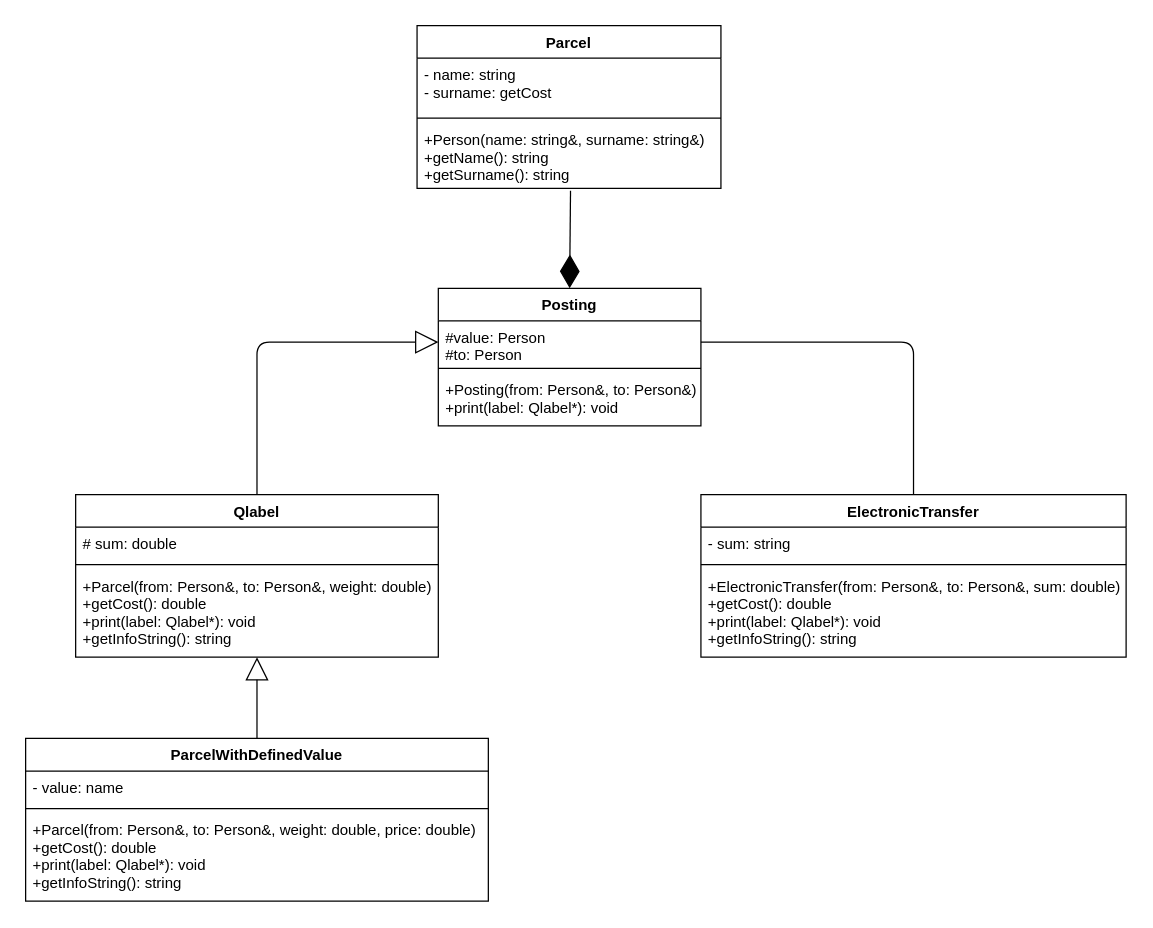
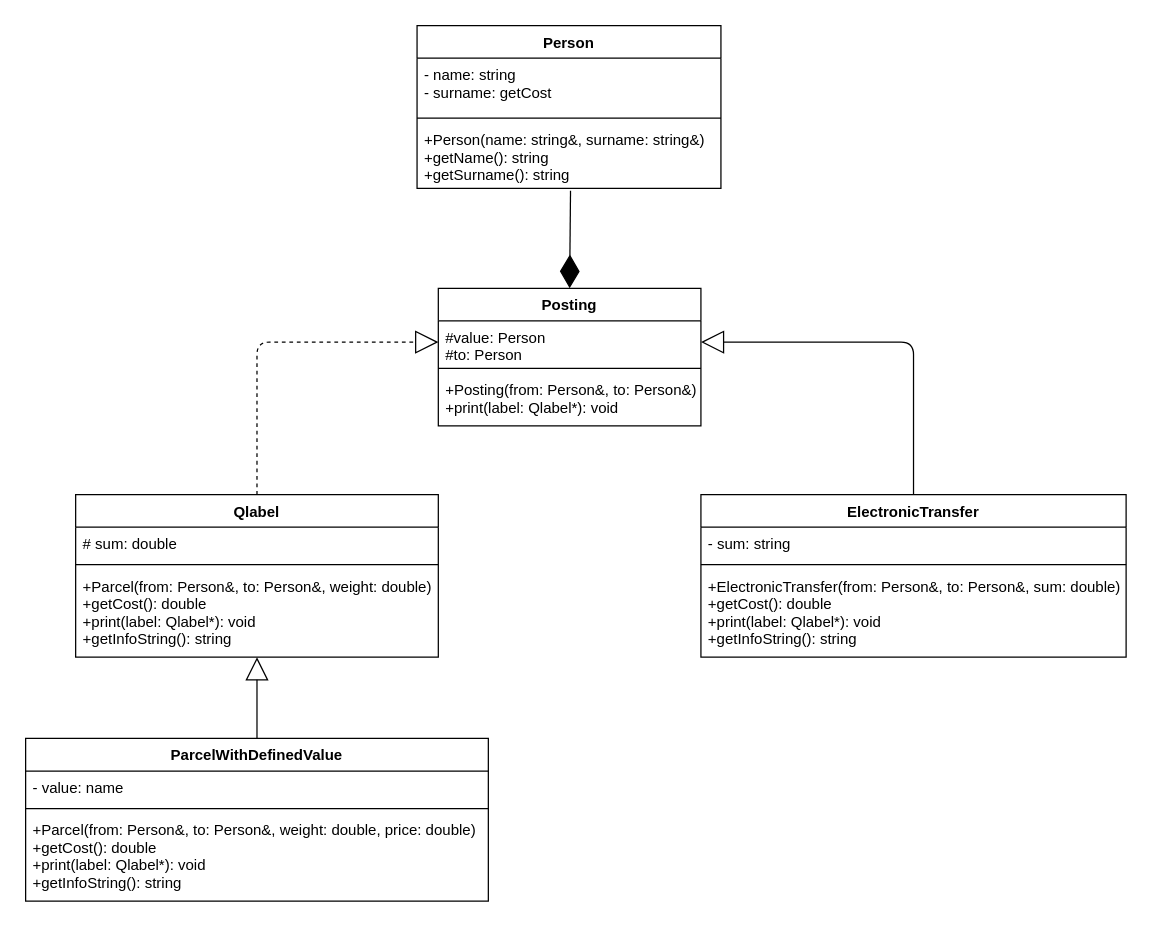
(568, 43) -> (568, 43)
(266, 342) -> (266, 342)
(714, 342) -> (724, 342)
